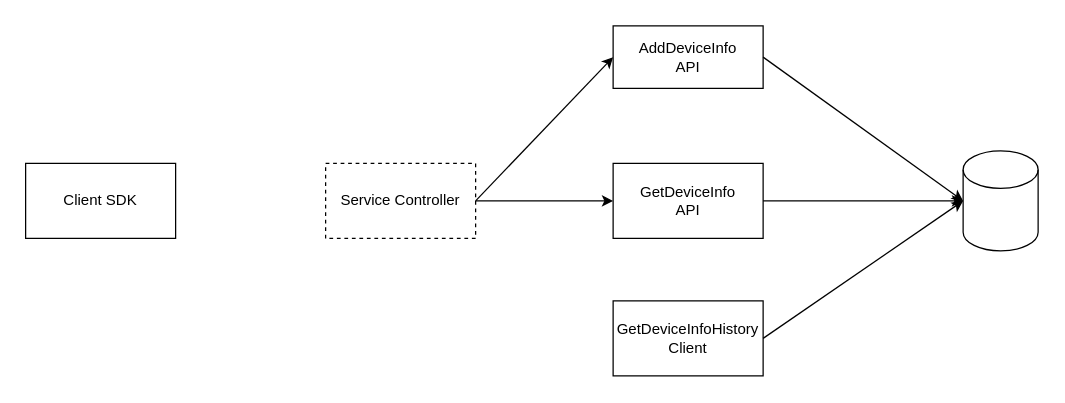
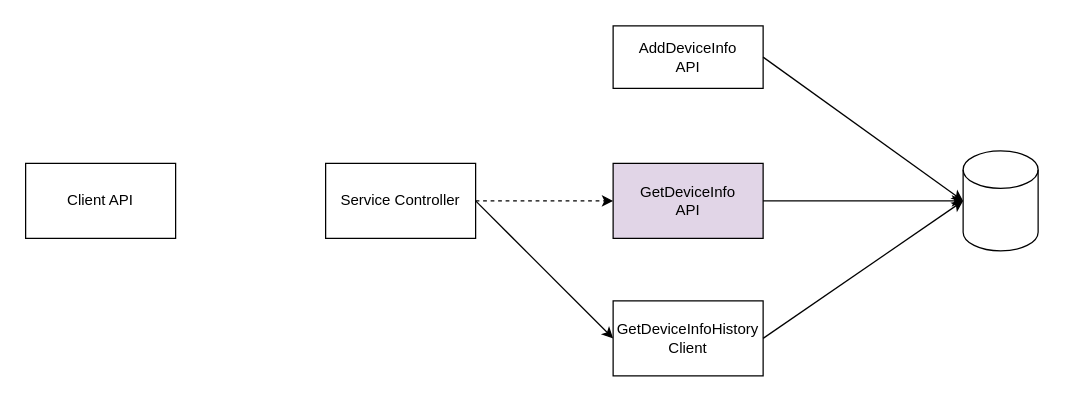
(542, 131) -> none
(101, 201) -> (101, 201)
(401, 201) -> (401, 201)
(541, 201) -> (541, 201)
(688, 201) -> (688, 201)
none -> (542, 267)
